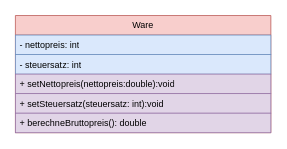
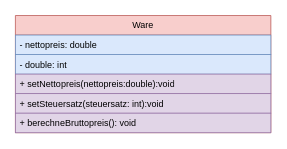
(57, 46) -> (64, 46)
(58, 65) -> (47, 65)
(92, 124) -> (87, 124)
